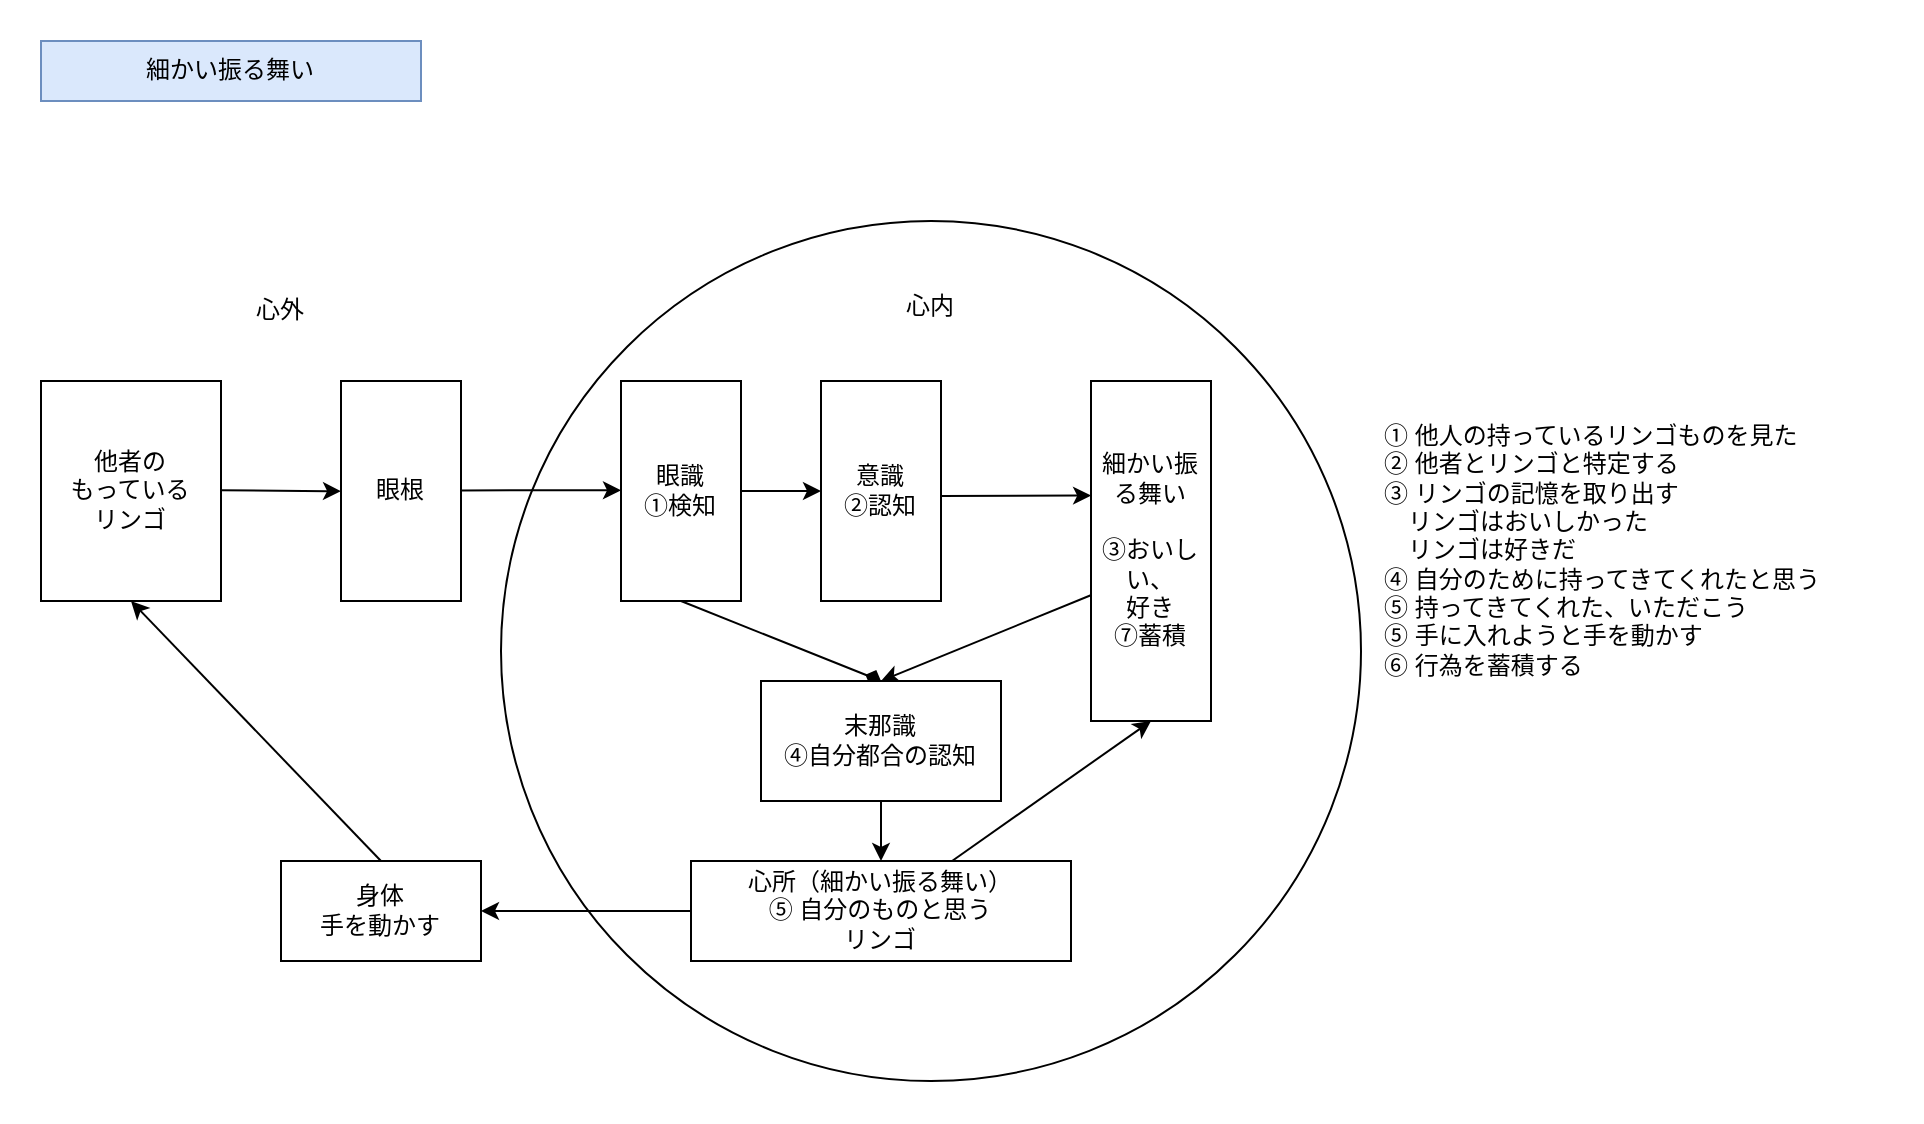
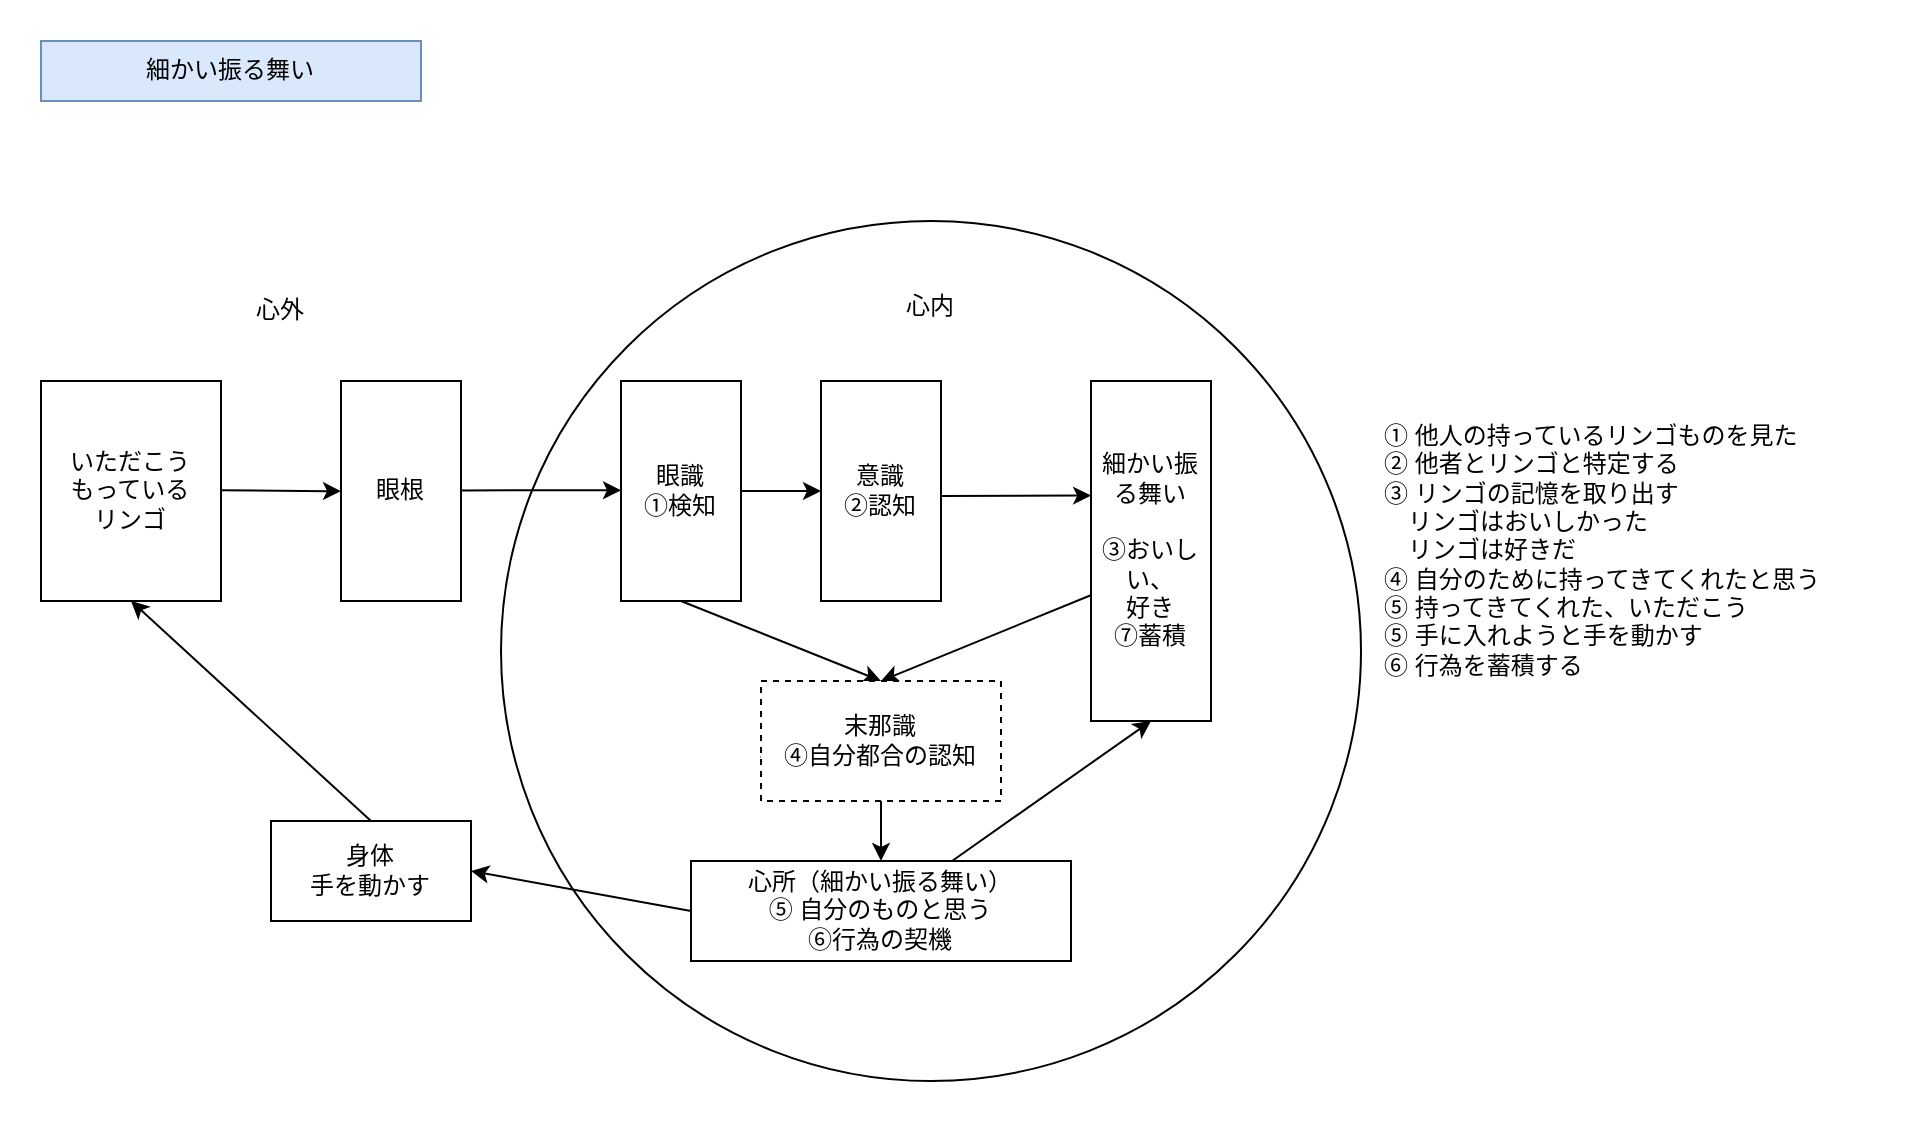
(131, 491) -> (131, 491)
(865, 675) -> (865, 675)
(881, 741) -> (881, 741)
(381, 911) -> (371, 871)
(881, 911) -> (881, 911)
